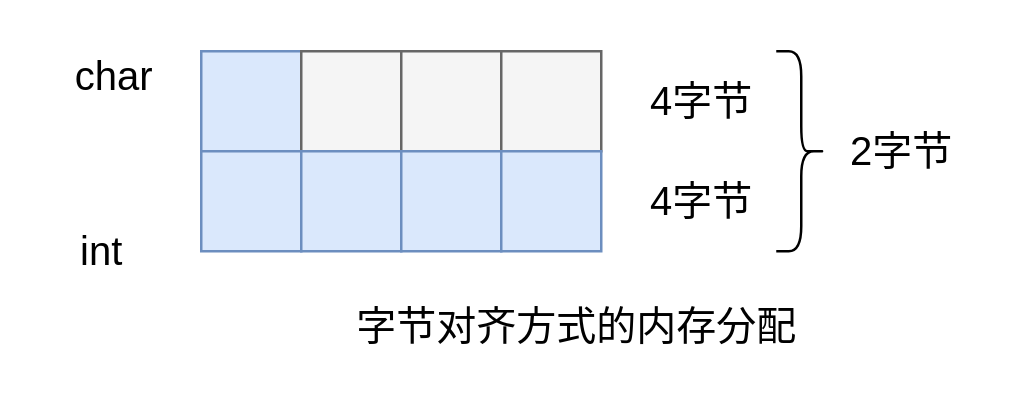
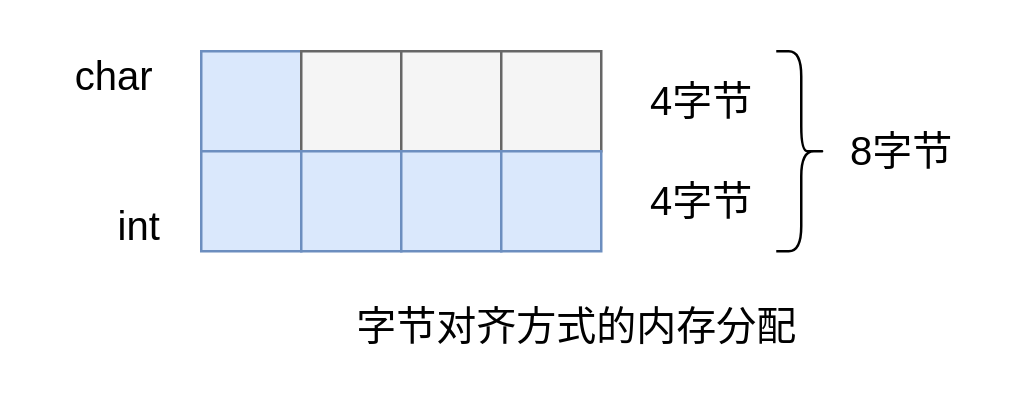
(903, 151) -> (903, 151)
(101, 251) -> (139, 226)
